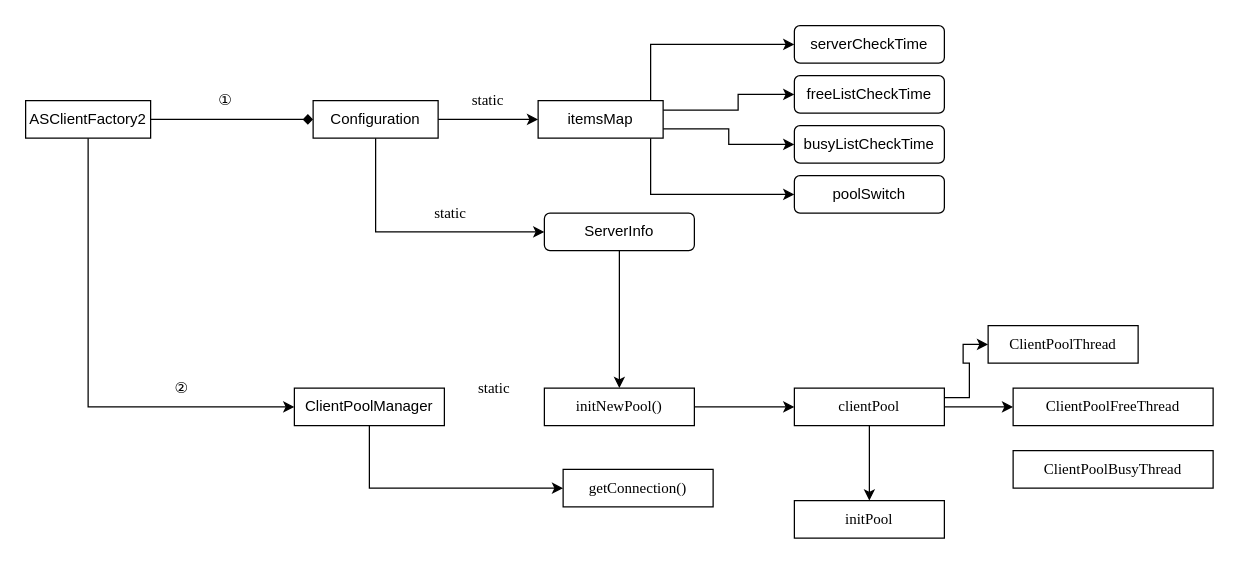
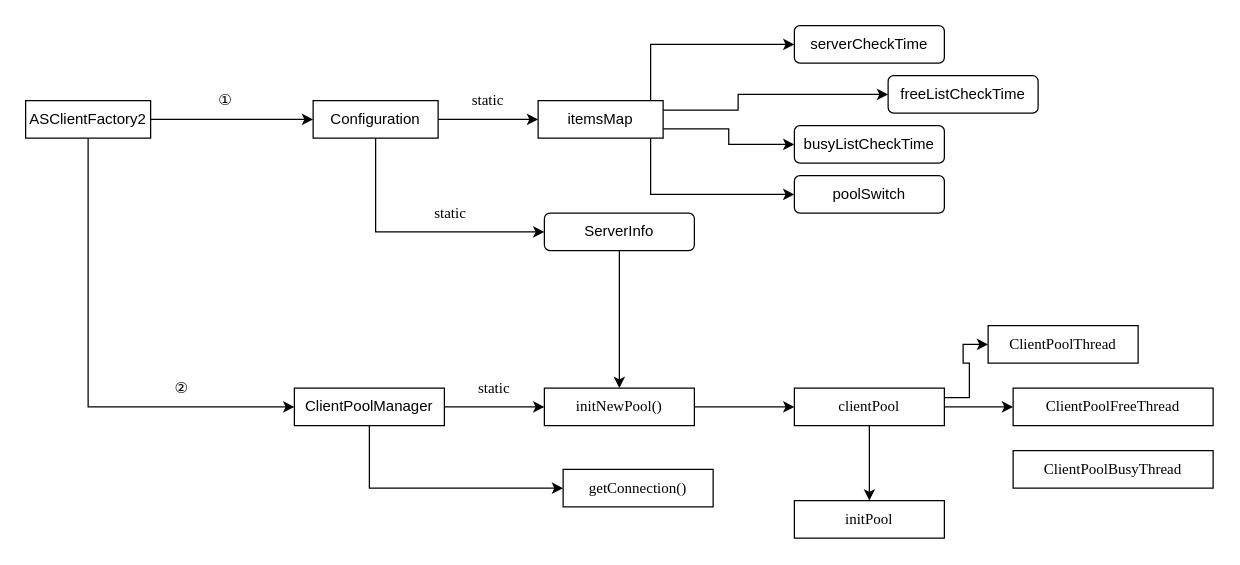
(869, 94) -> (963, 94)
(302, 119) -> (303, 119)
none -> (490, 407)
